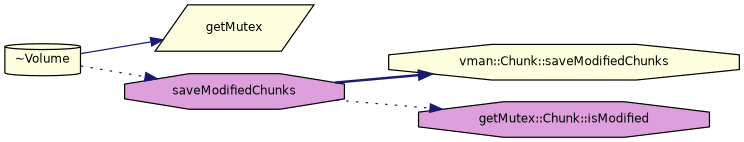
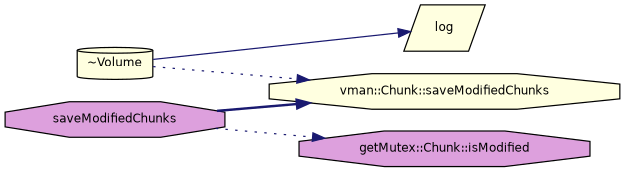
(235, 28) -> (445, 28)
(113, 71) -> (225, 73)
